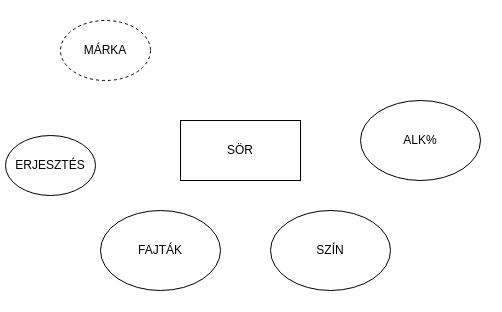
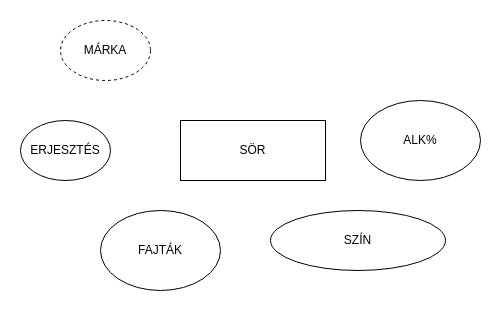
(241, 151) -> (253, 151)
(51, 166) -> (66, 151)
(331, 251) -> (358, 241)
